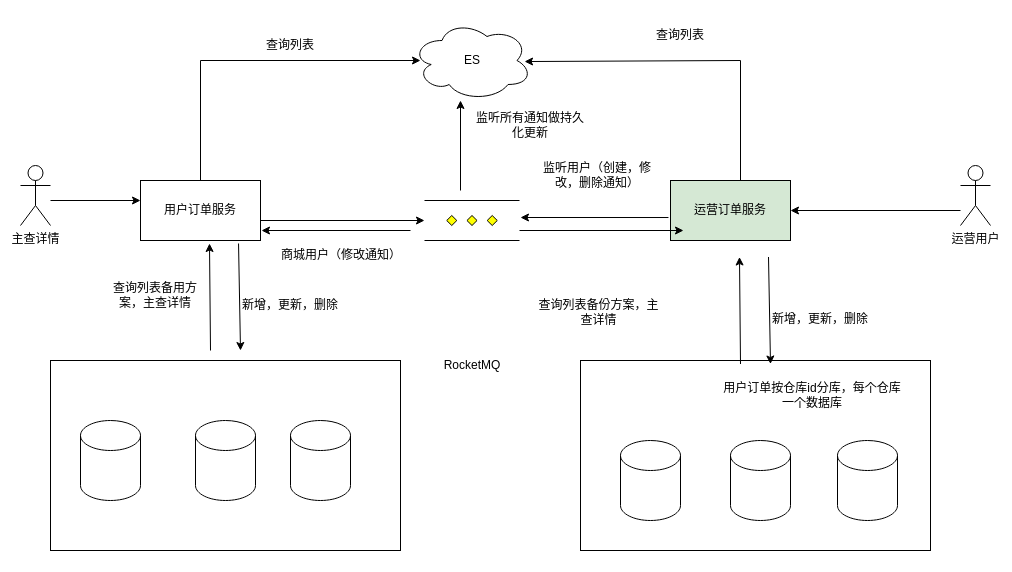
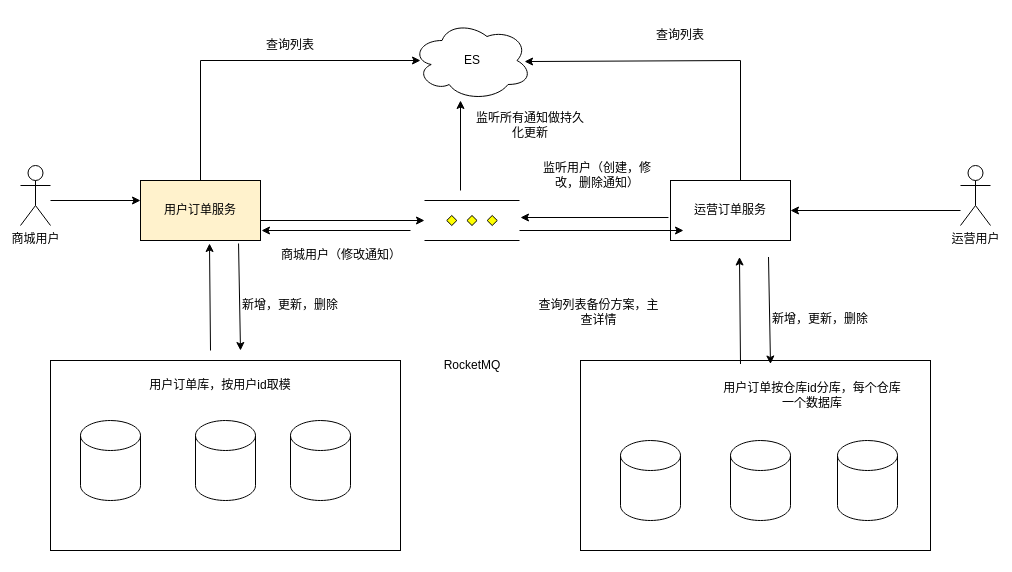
(201, 211) -> (201, 211)
(731, 211) -> (731, 211)
(36, 240) -> (36, 240)
(156, 296) -> none
none -> (221, 386)
